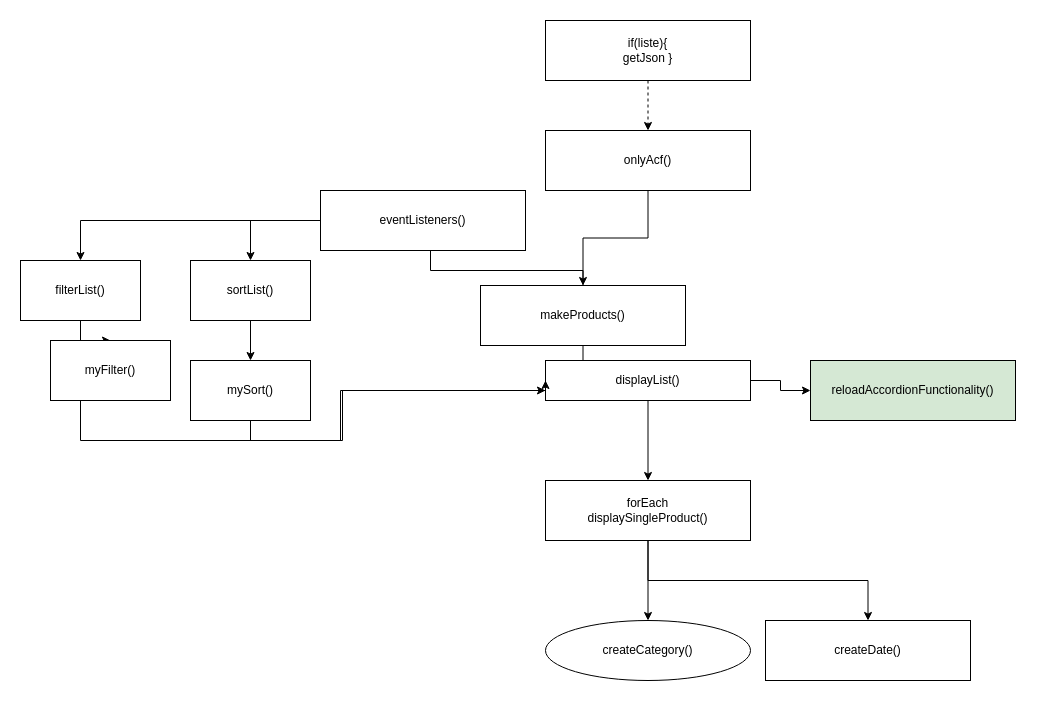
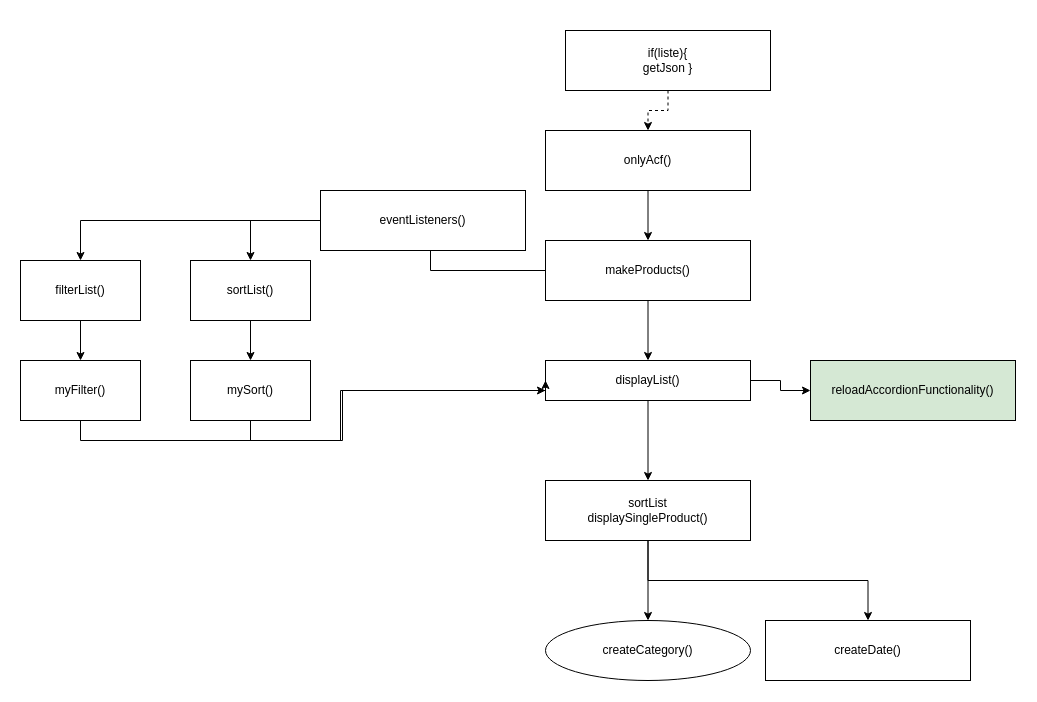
(648, 51) -> (668, 61)
(583, 316) -> (648, 271)
(111, 371) -> (81, 391)
(648, 511) -> (648, 511)
